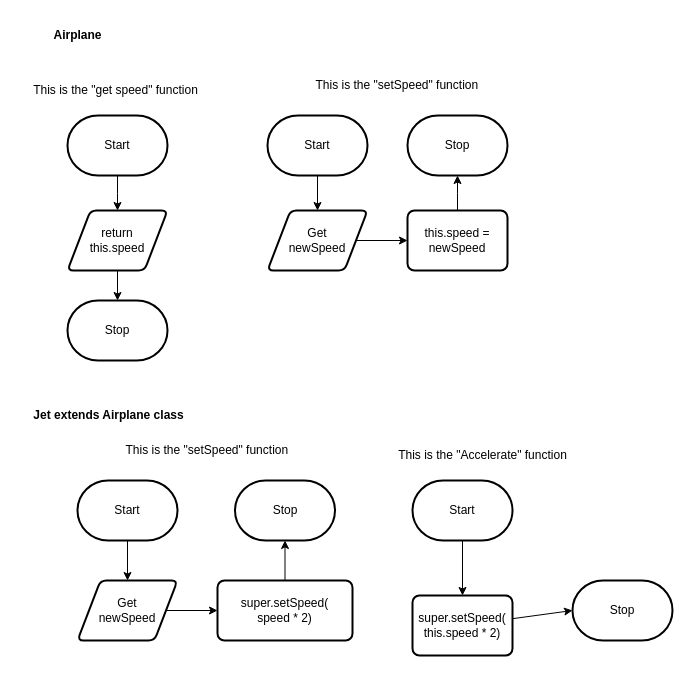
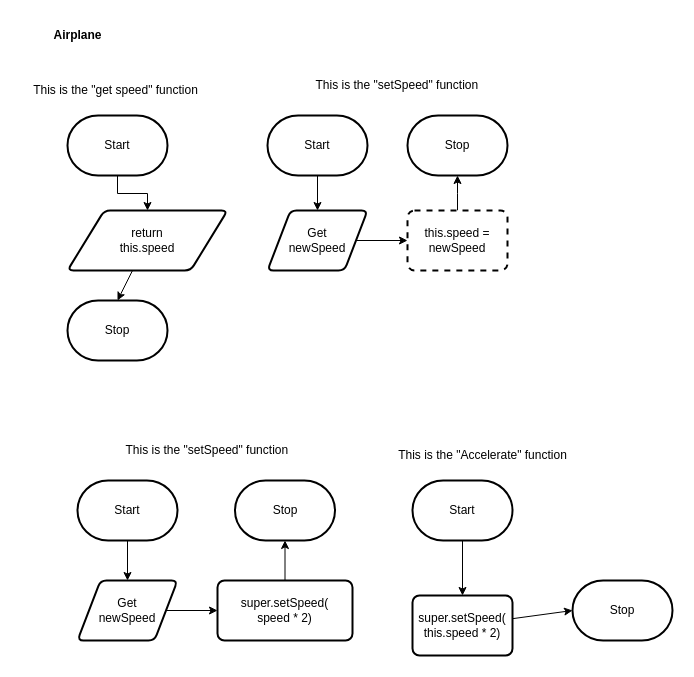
(118, 241) -> (148, 241)
(458, 241) -> (458, 241)
(108, 416) -> none
